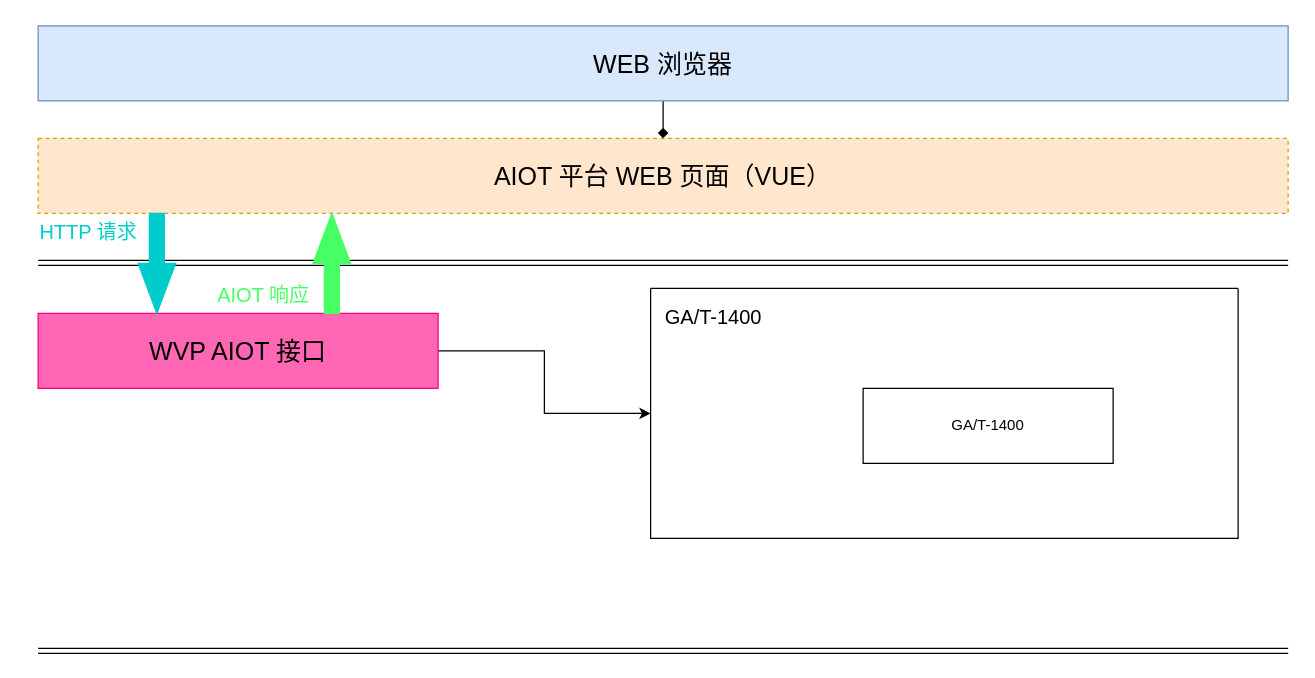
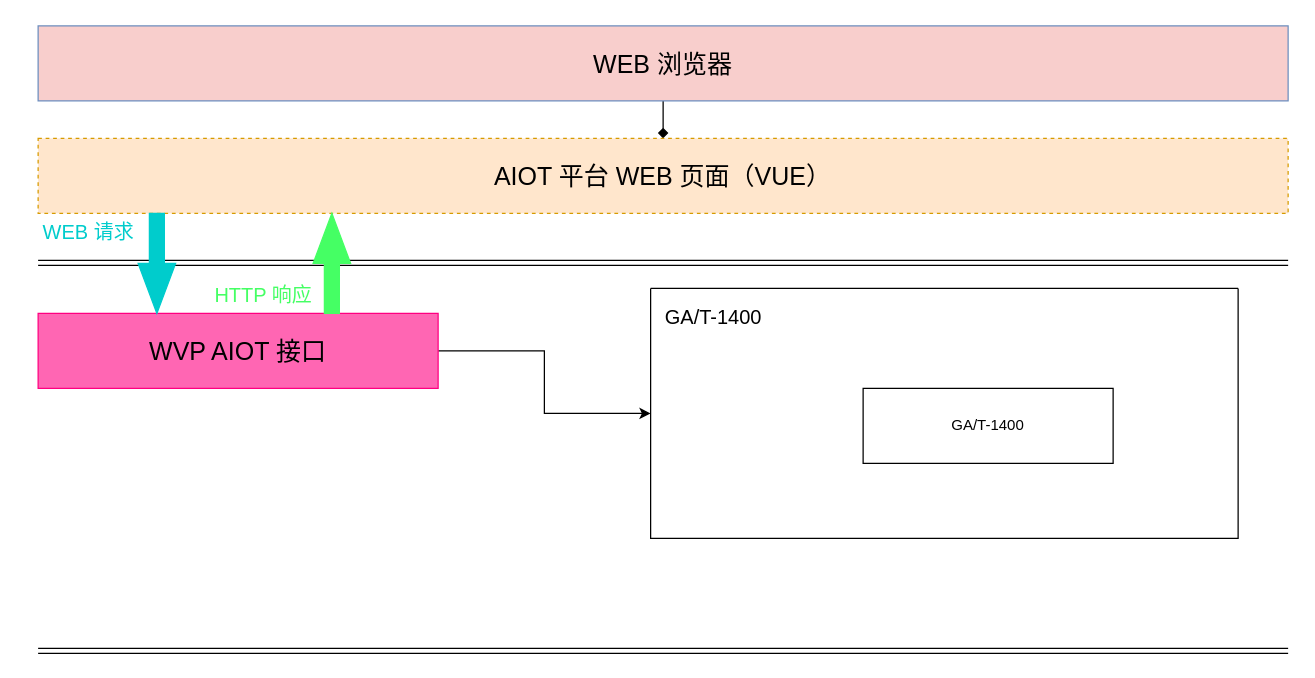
(663, 63) -> (663, 63)
(89, 232) -> (89, 232)
(264, 294) -> (264, 294)
